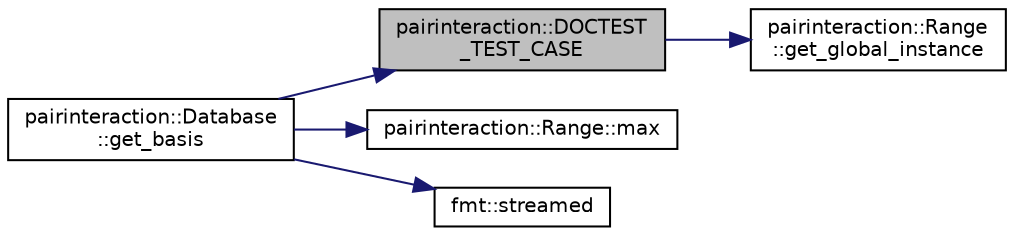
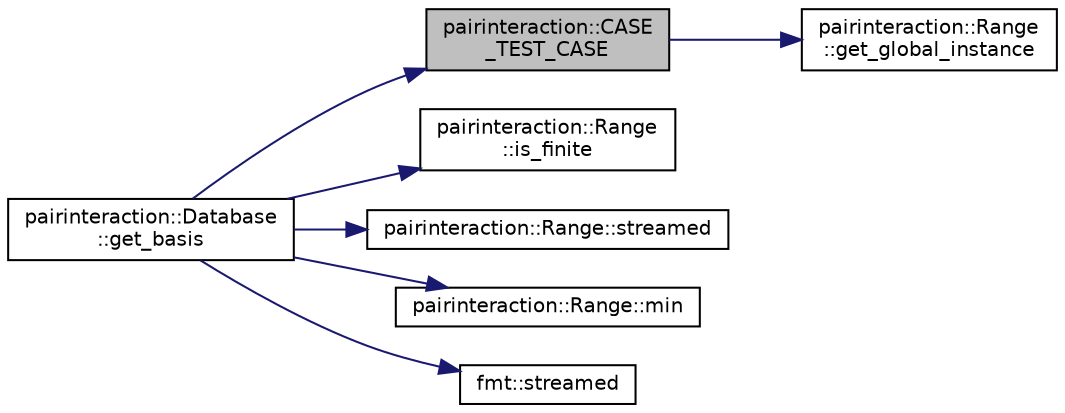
(522, 40) -> (548, 40)
(522, 130) -> (548, 230)
none -> (548, 140)
none -> (548, 307)
